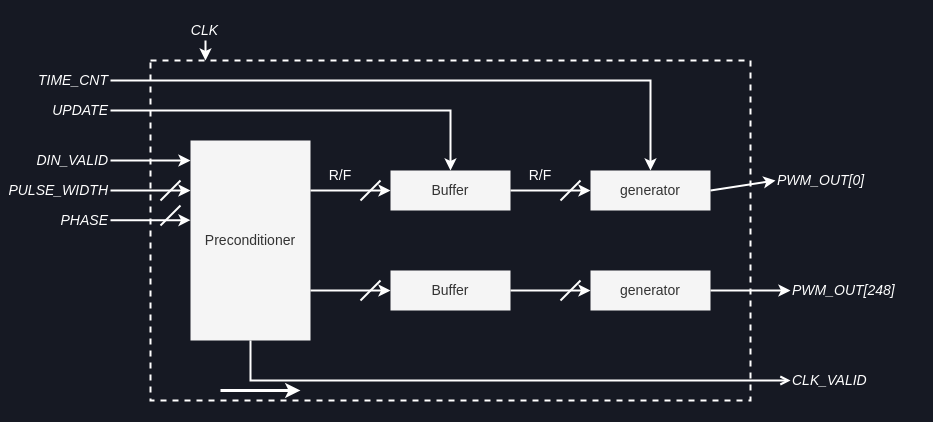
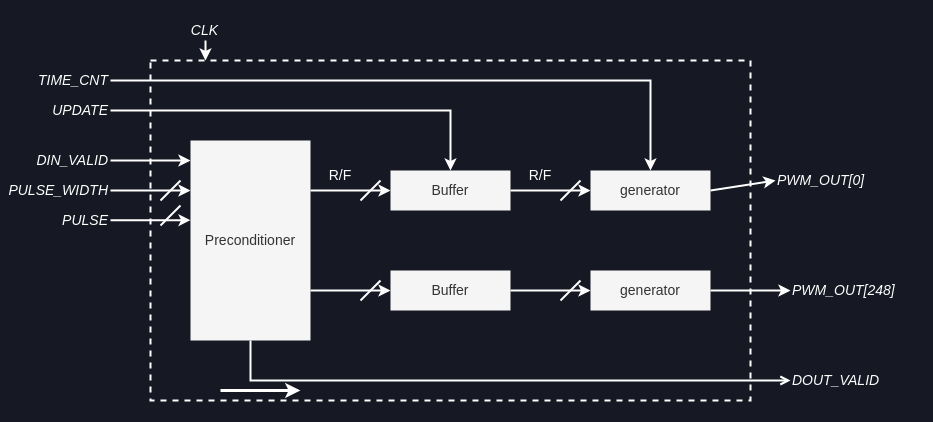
(89, 221) -> (89, 221)
(828, 381) -> (832, 381)
